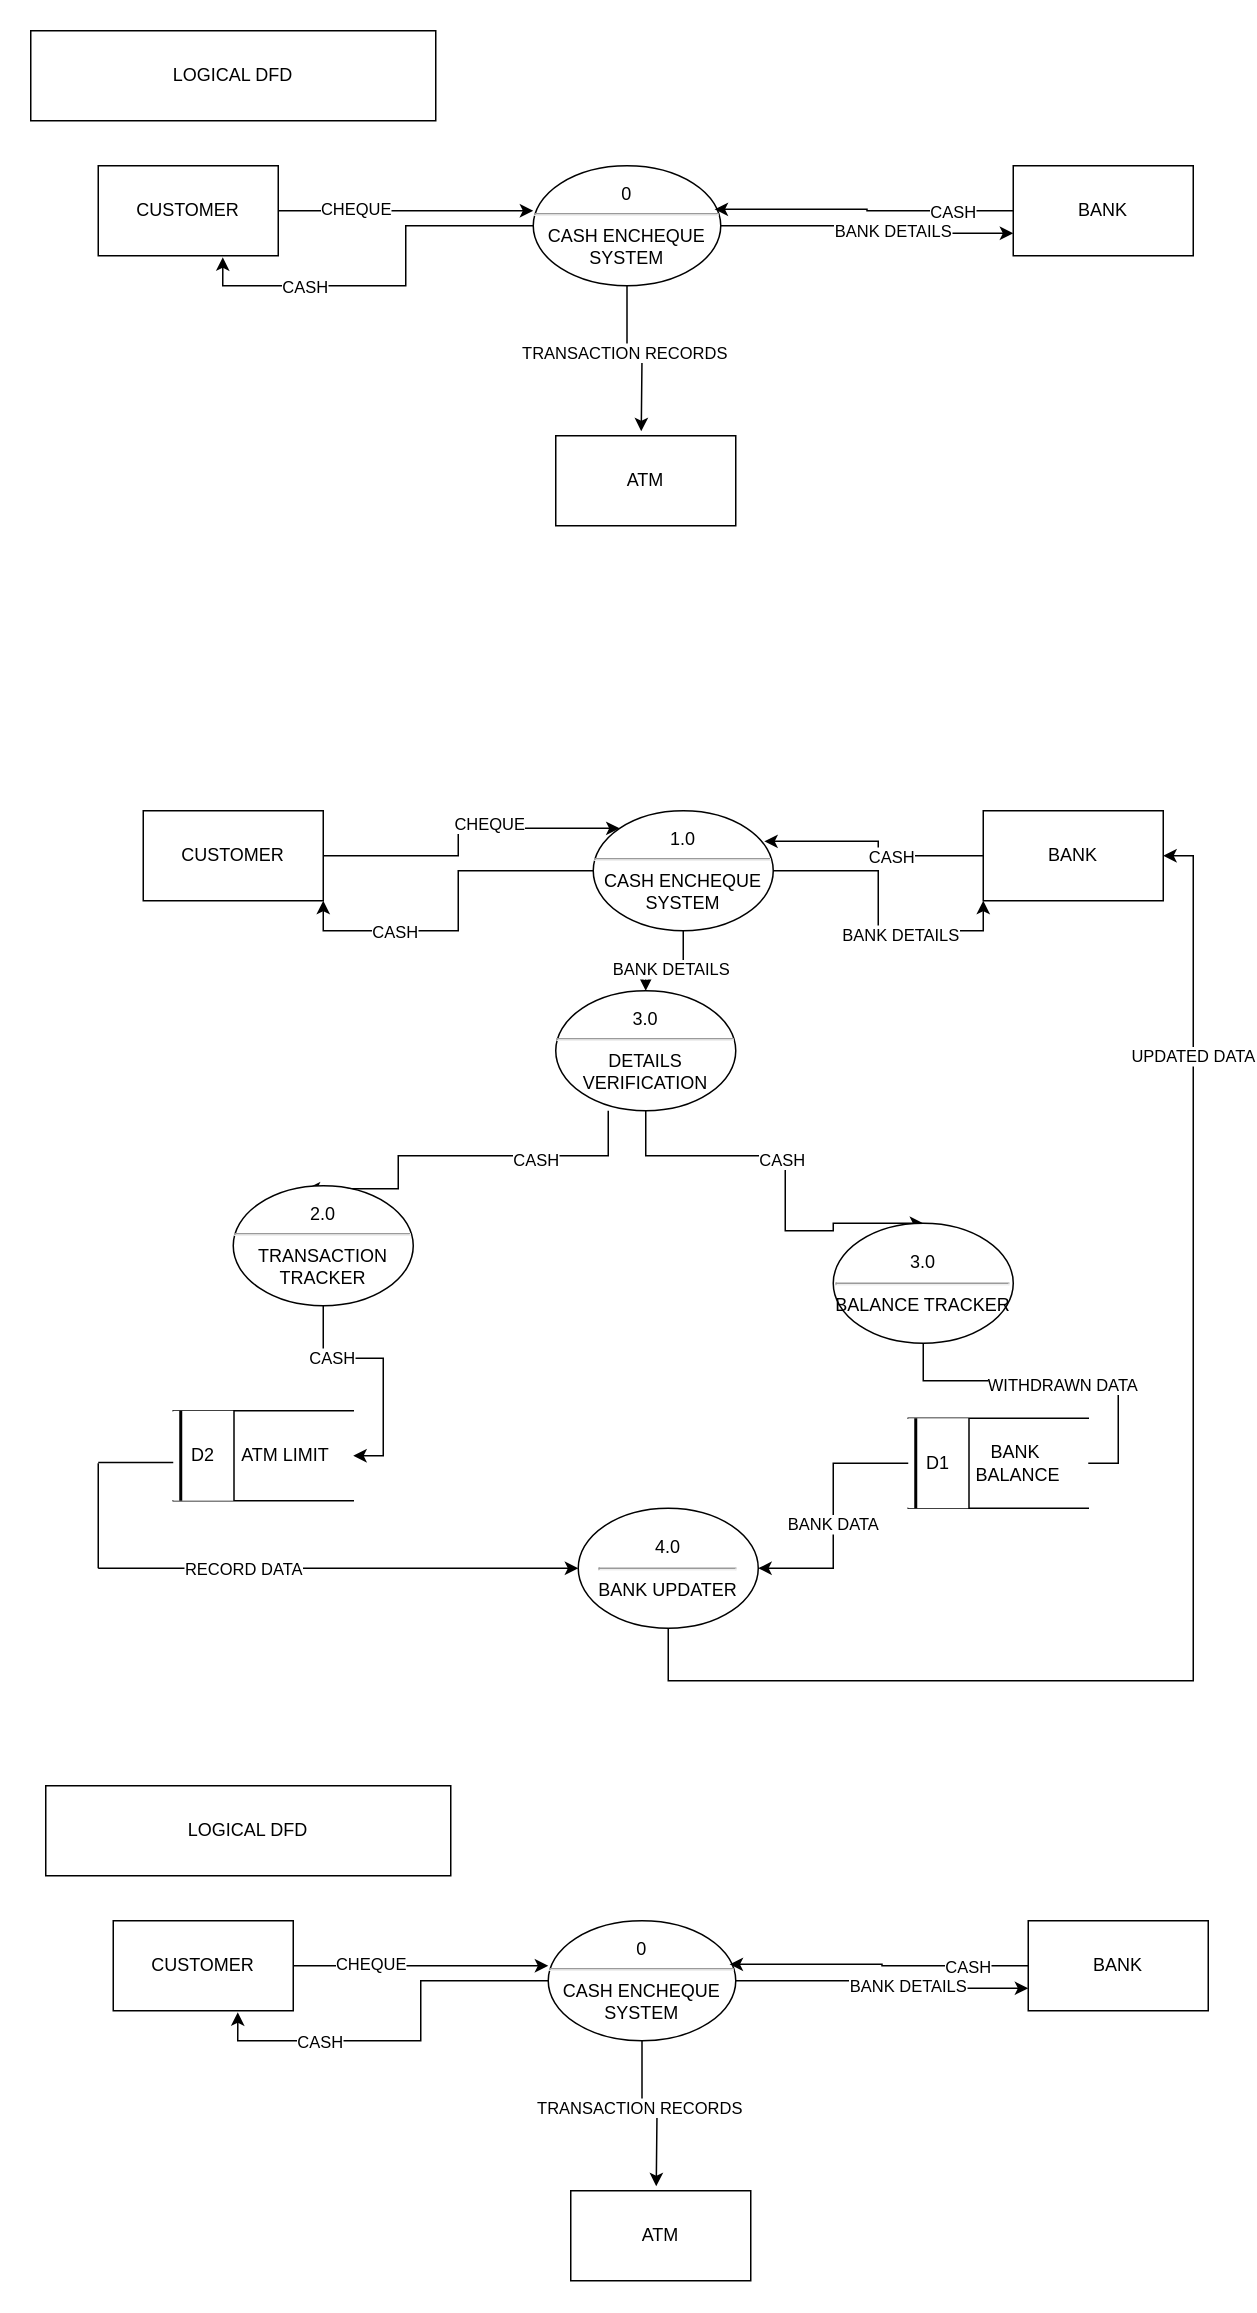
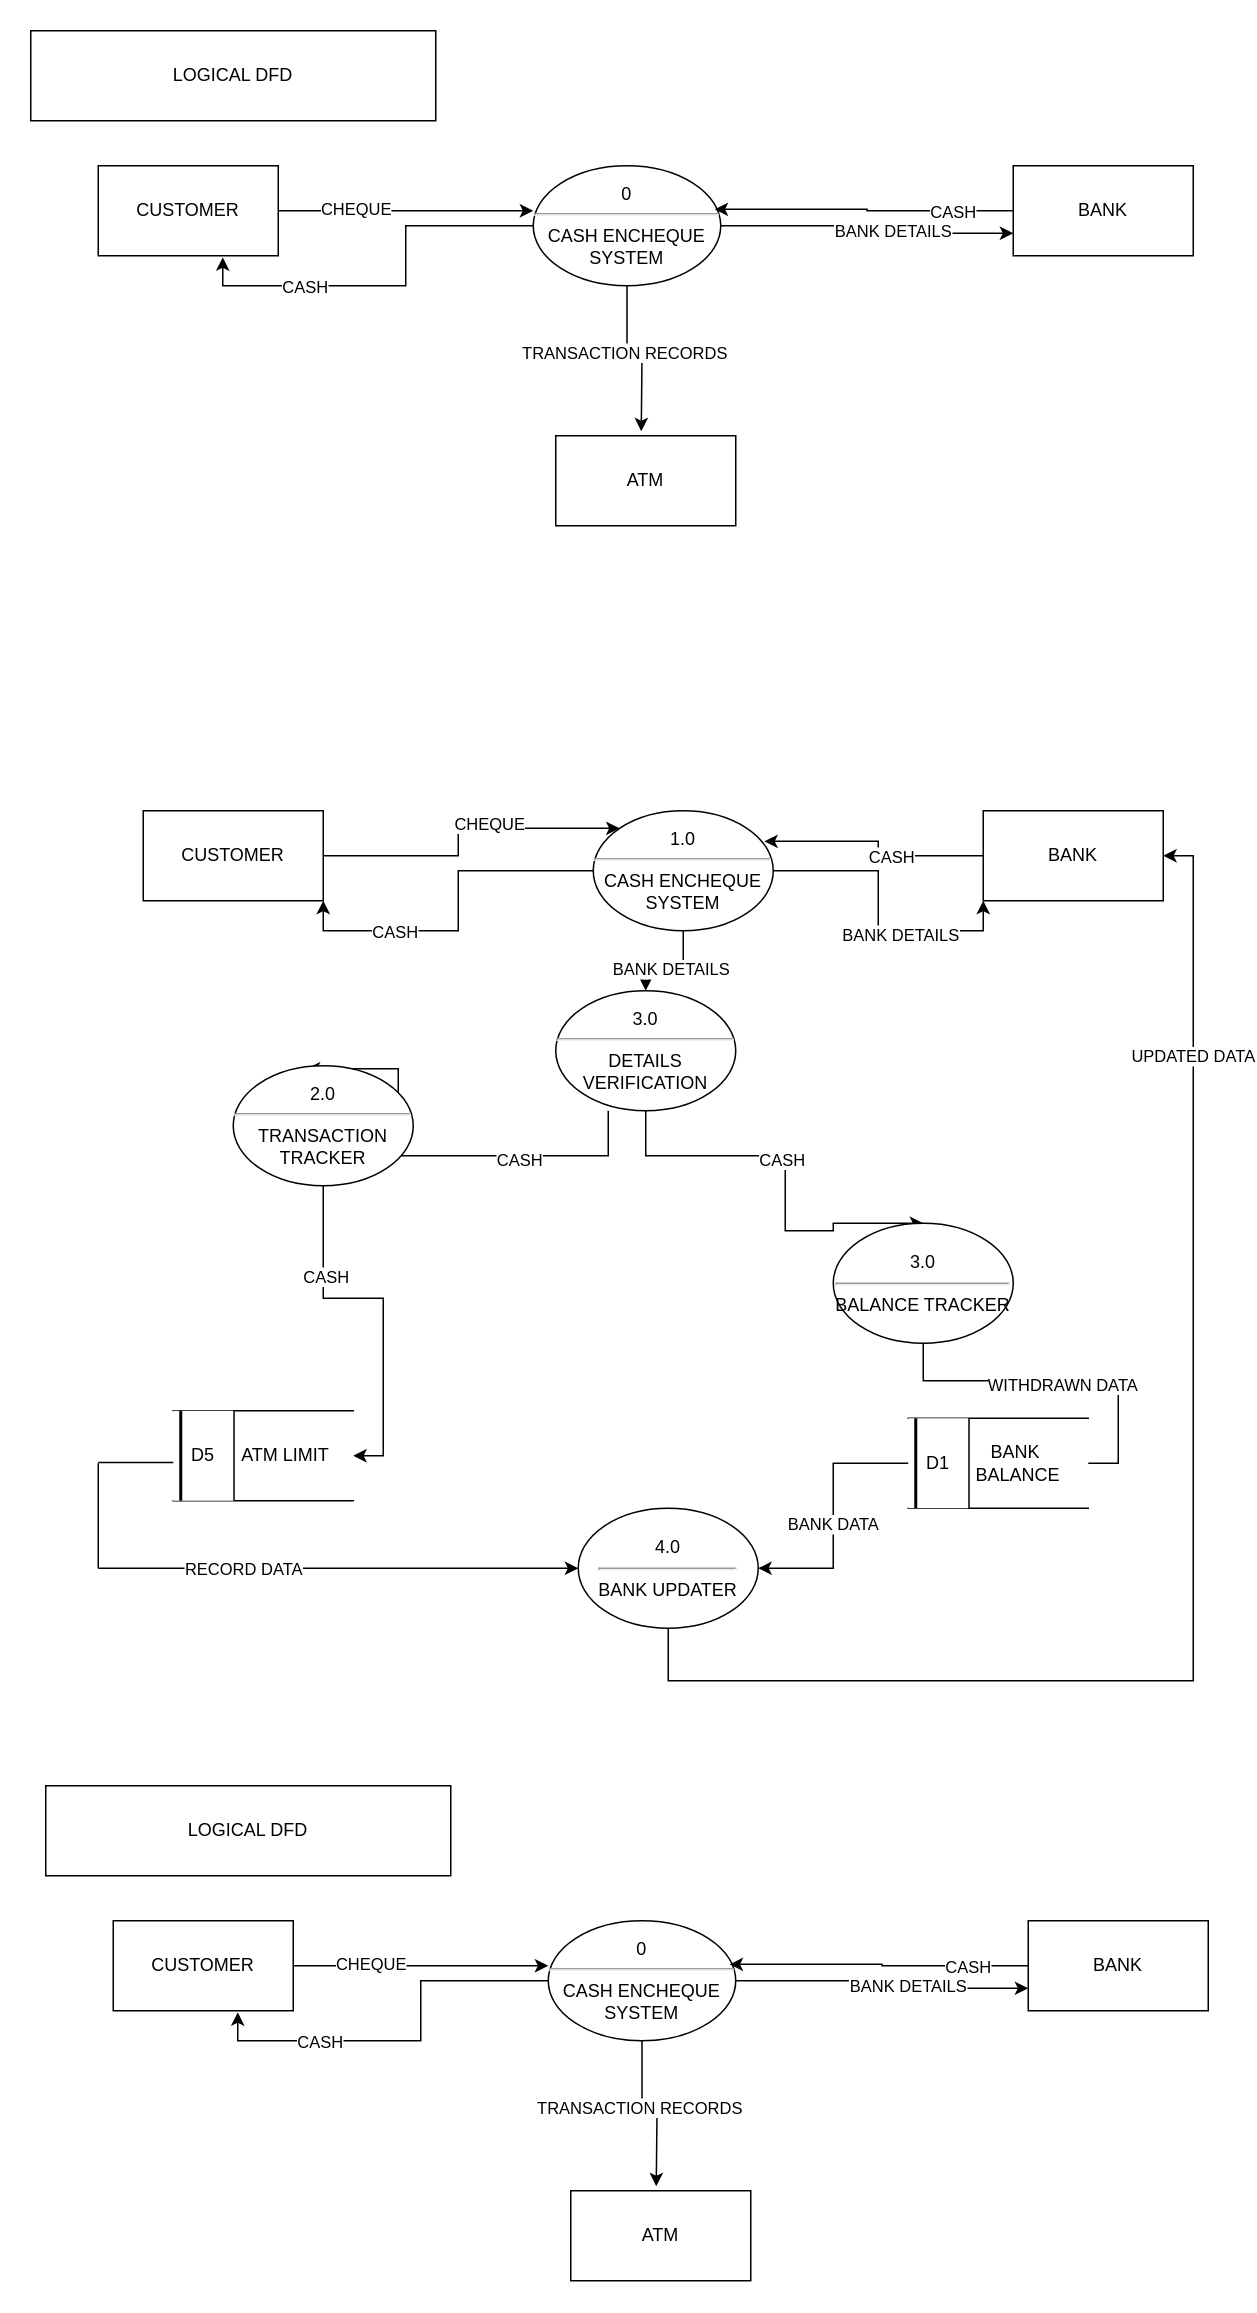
(323, 1246) -> (323, 1126)
(203, 1456) -> (203, 1456)
